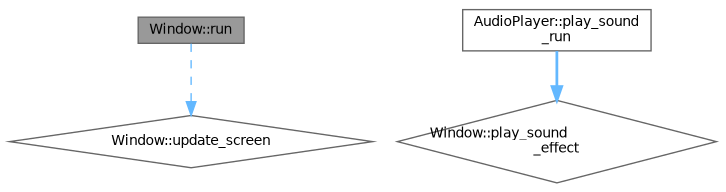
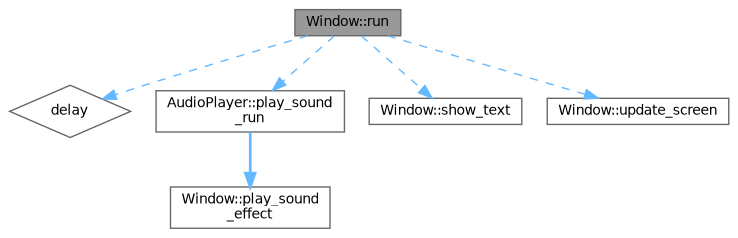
none -> (309, 59)
none -> (70, 111)
none -> (446, 111)
(191, 142) -> (638, 111)
(557, 142) -> (250, 208)
